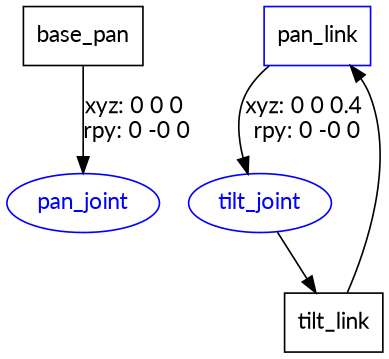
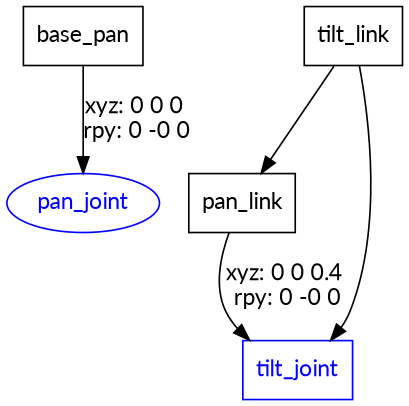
(317, 36) -> (242, 203)
(260, 203) -> (298, 370)
(292, 255) -> (370, 199)
